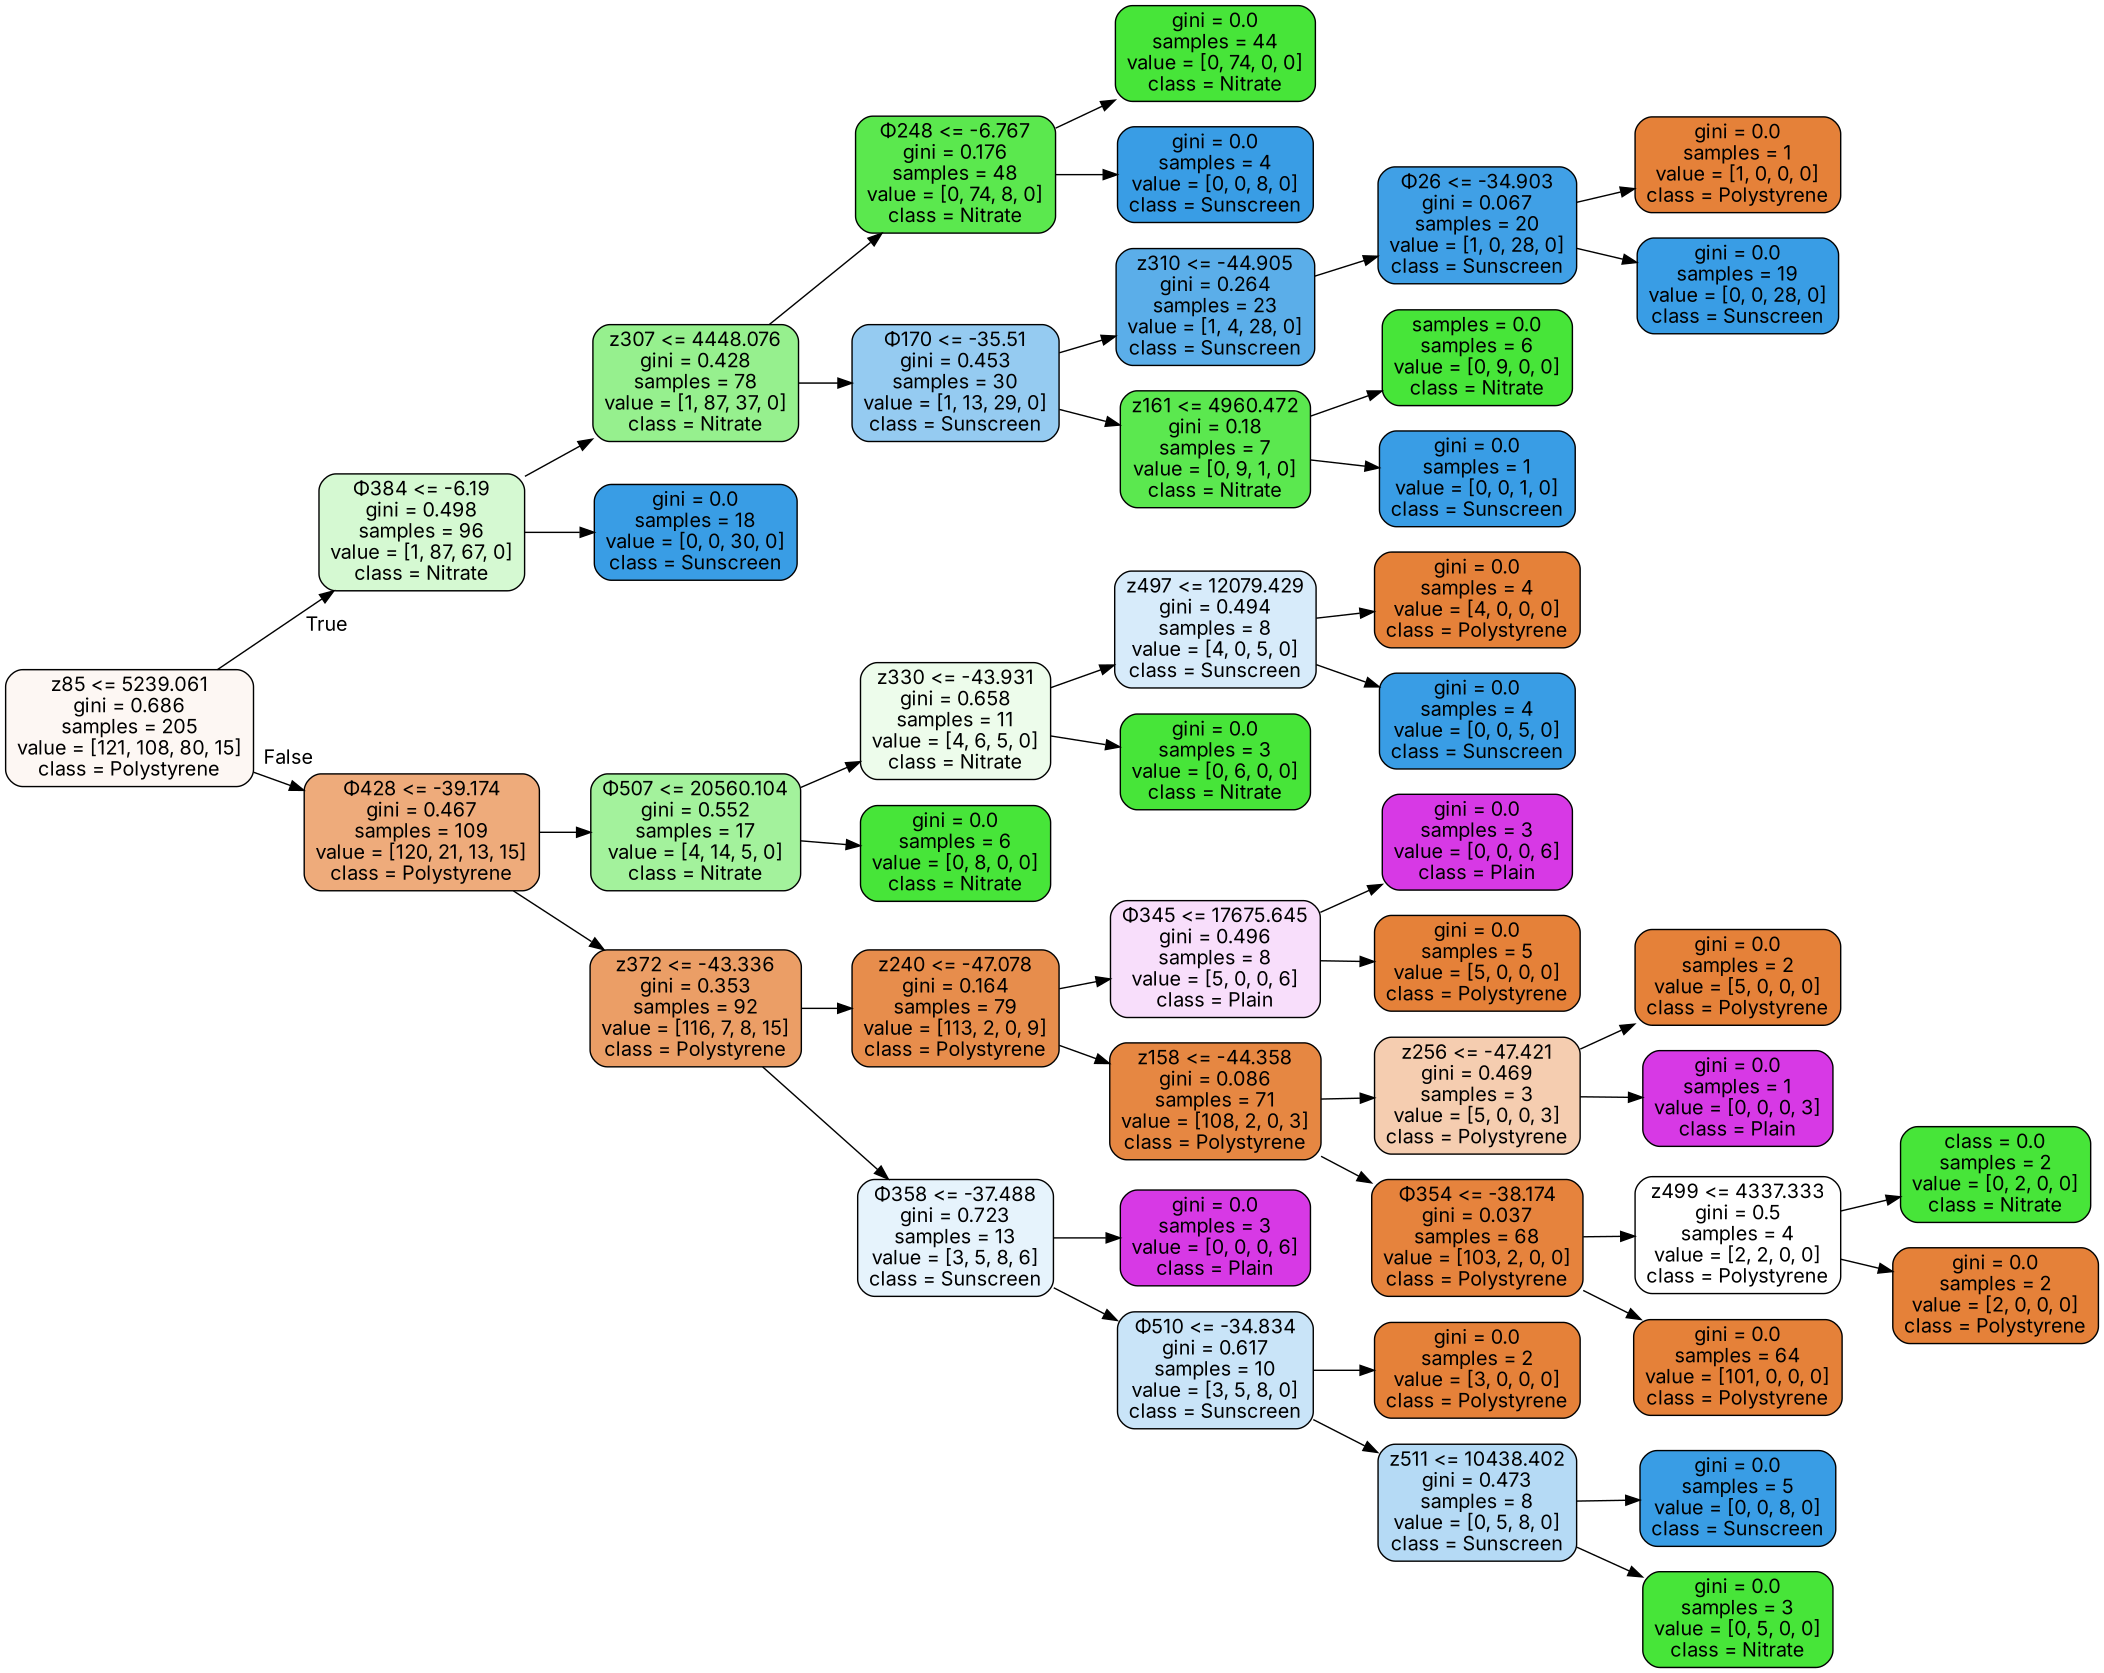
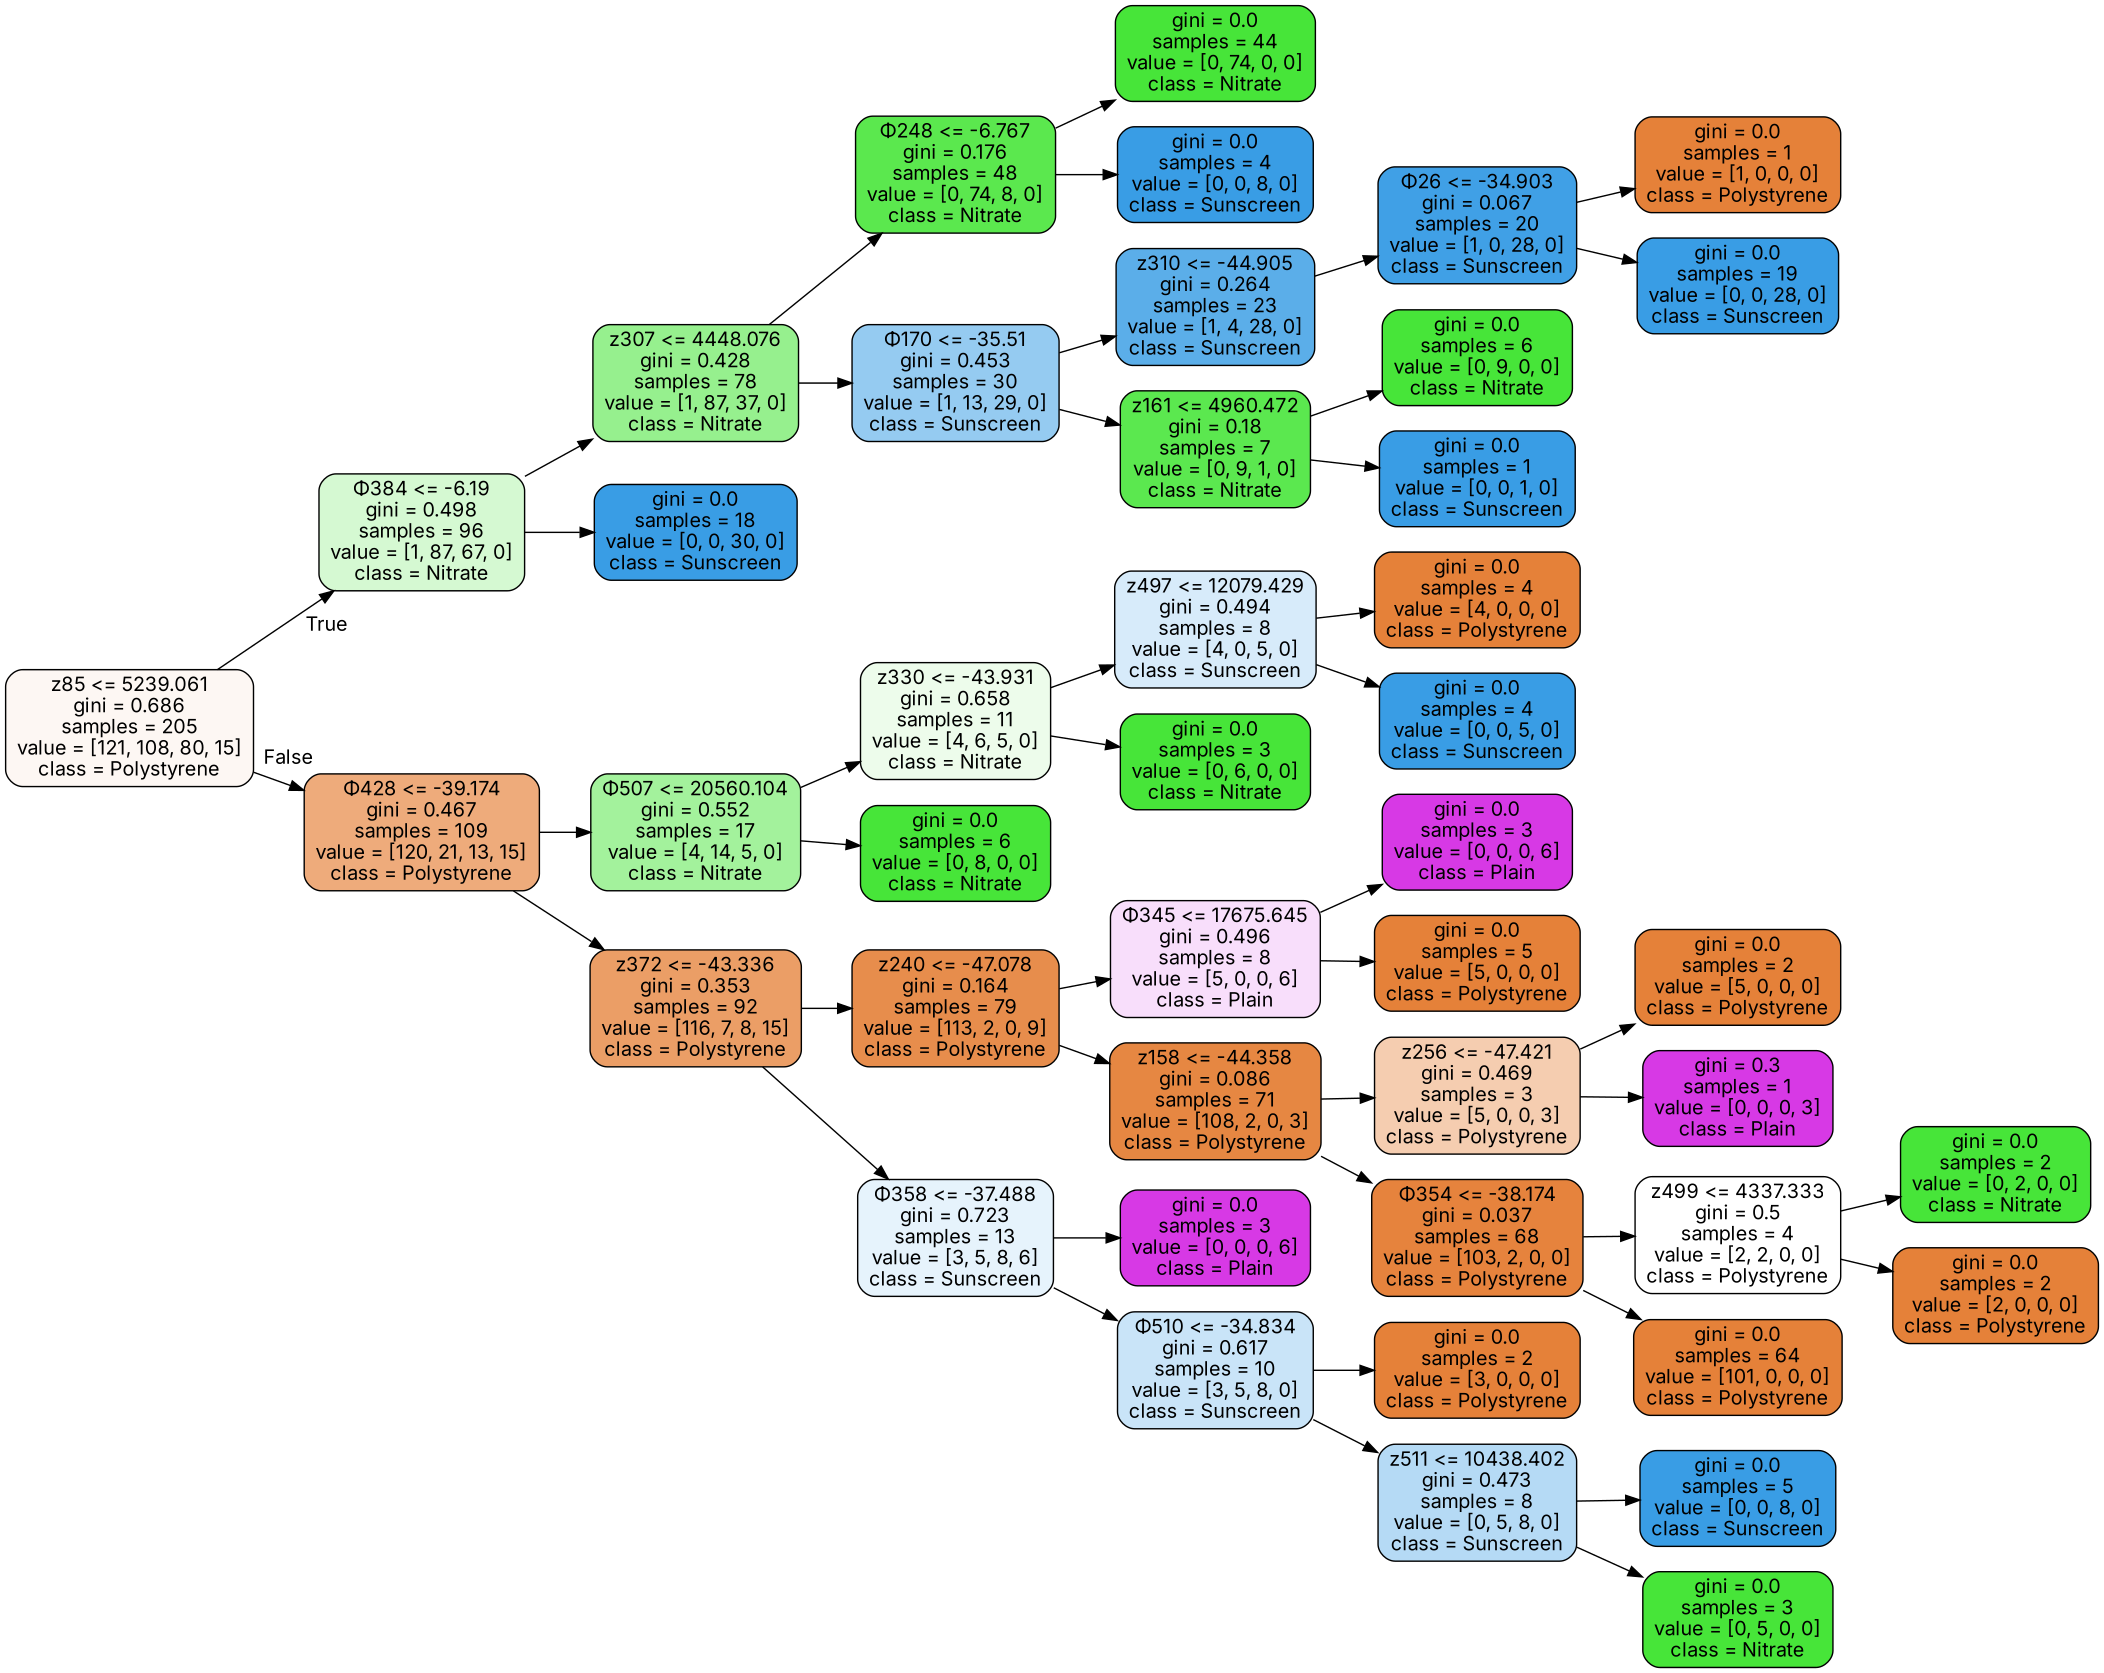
(1477, 358) -> (1477, 358)
(1738, 1098) -> (1738, 1098)
(1996, 1175) -> (1996, 1175)
